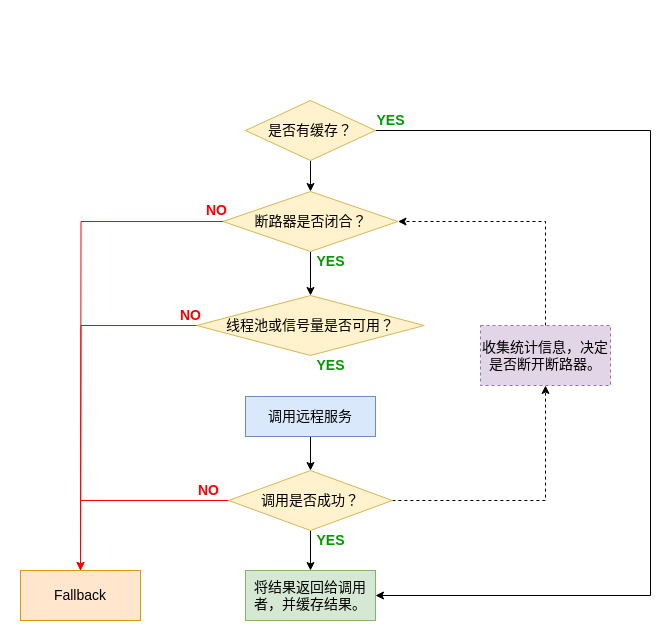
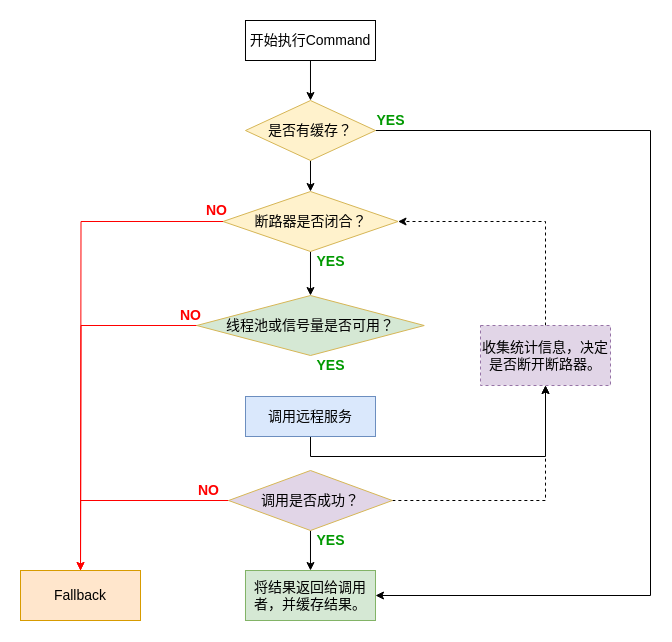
none -> (310, 41)
none -> (310, 77)
(310, 326) -> (310, 326)
(310, 459) -> (425, 457)
(310, 501) -> (310, 501)
